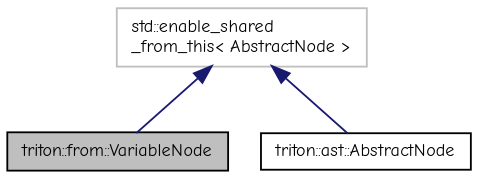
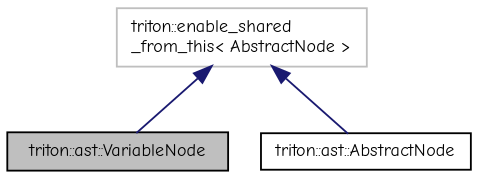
(242, 37) -> (242, 37)
(118, 151) -> (118, 151)
